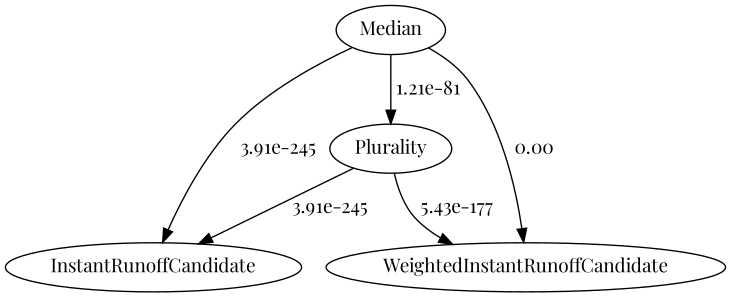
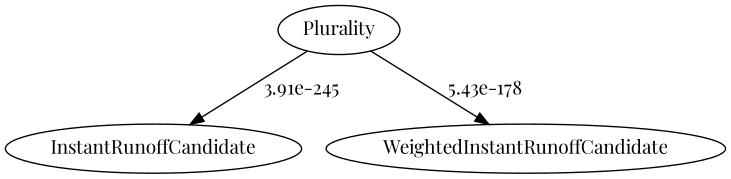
(391, 30) -> none
(455, 208) -> (483, 89)
